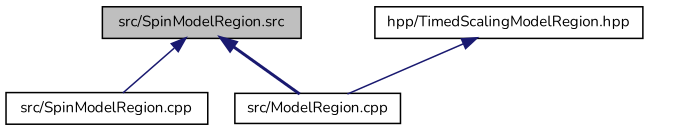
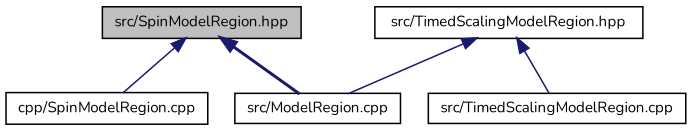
(202, 23) -> (202, 23)
(509, 23) -> (509, 23)
(107, 108) -> (107, 108)
none -> (557, 108)
